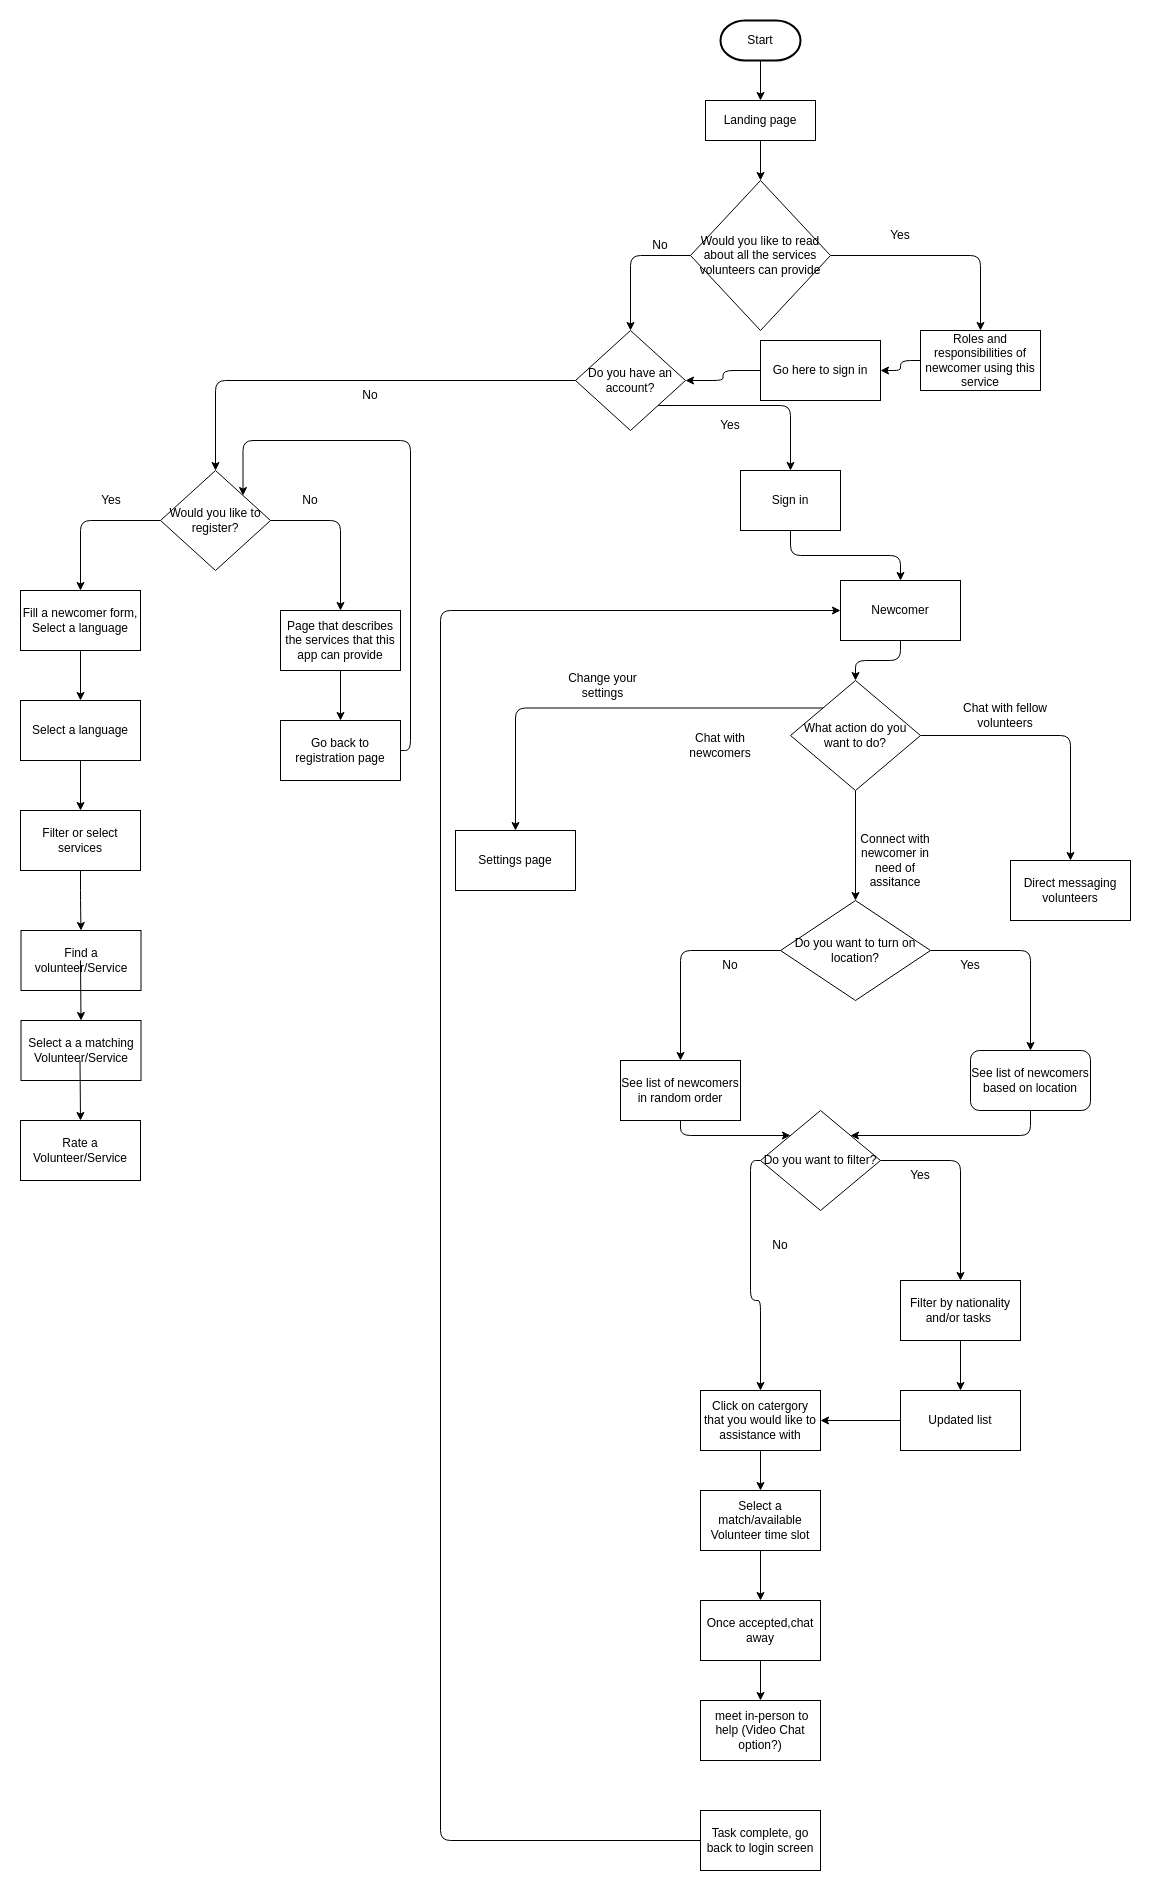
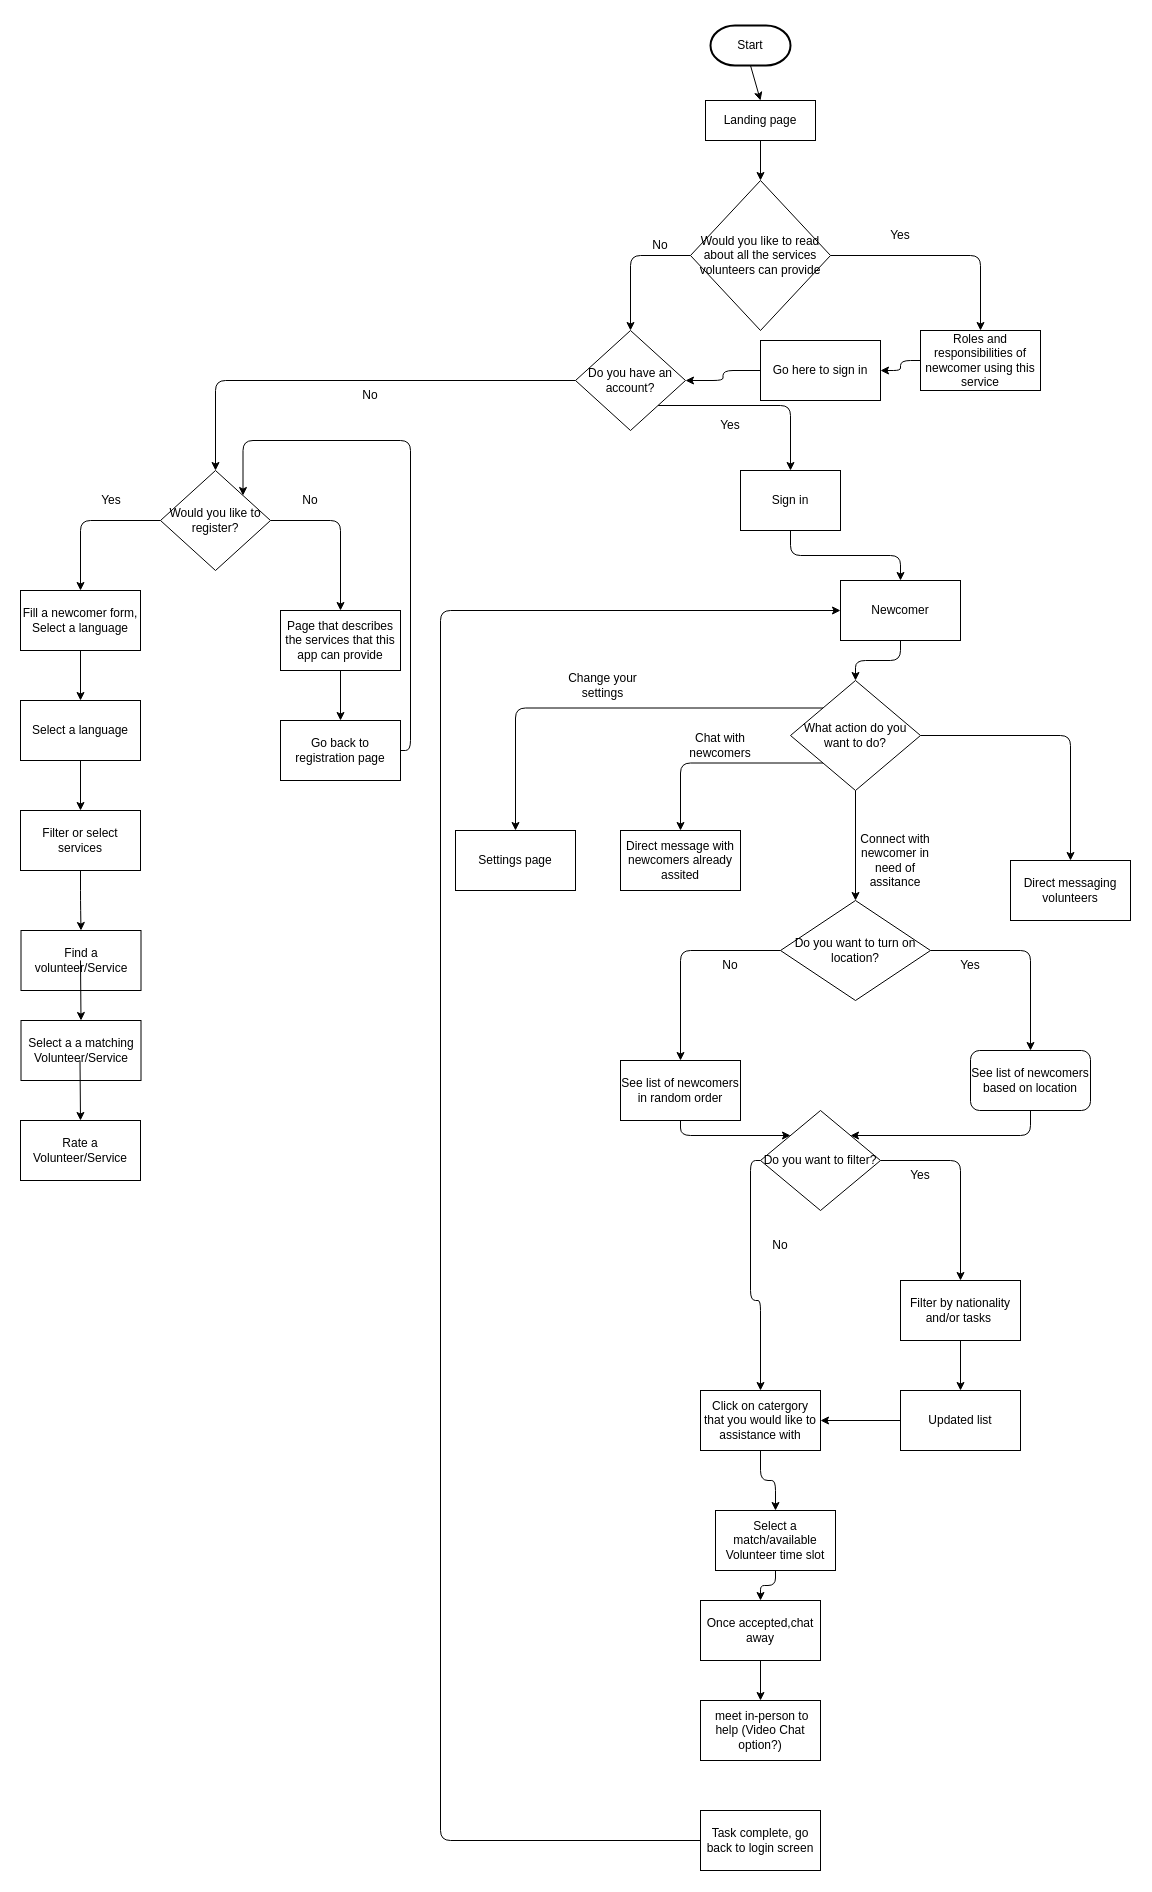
(761, 41) -> (751, 46)
(1006, 716) -> none
none -> (727, 763)
none -> (681, 861)
(761, 1521) -> (776, 1541)
